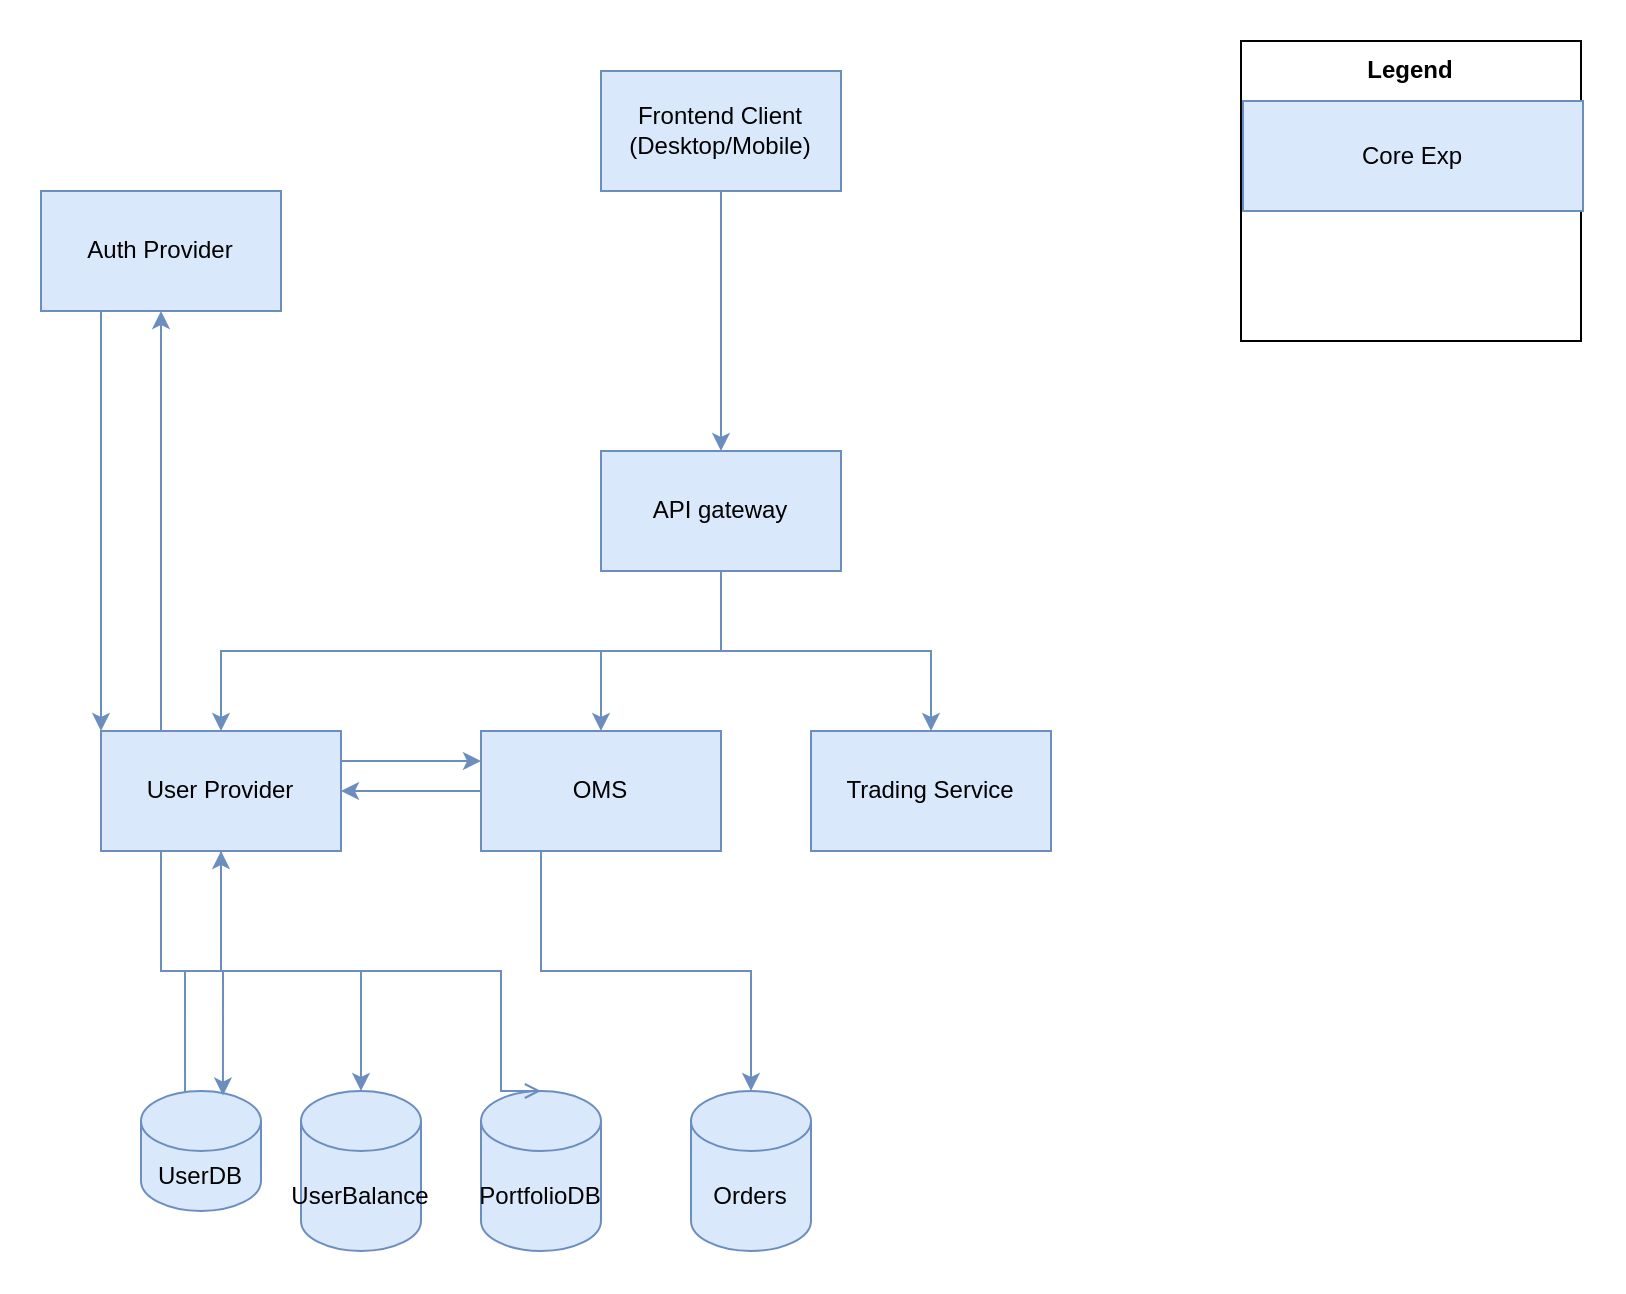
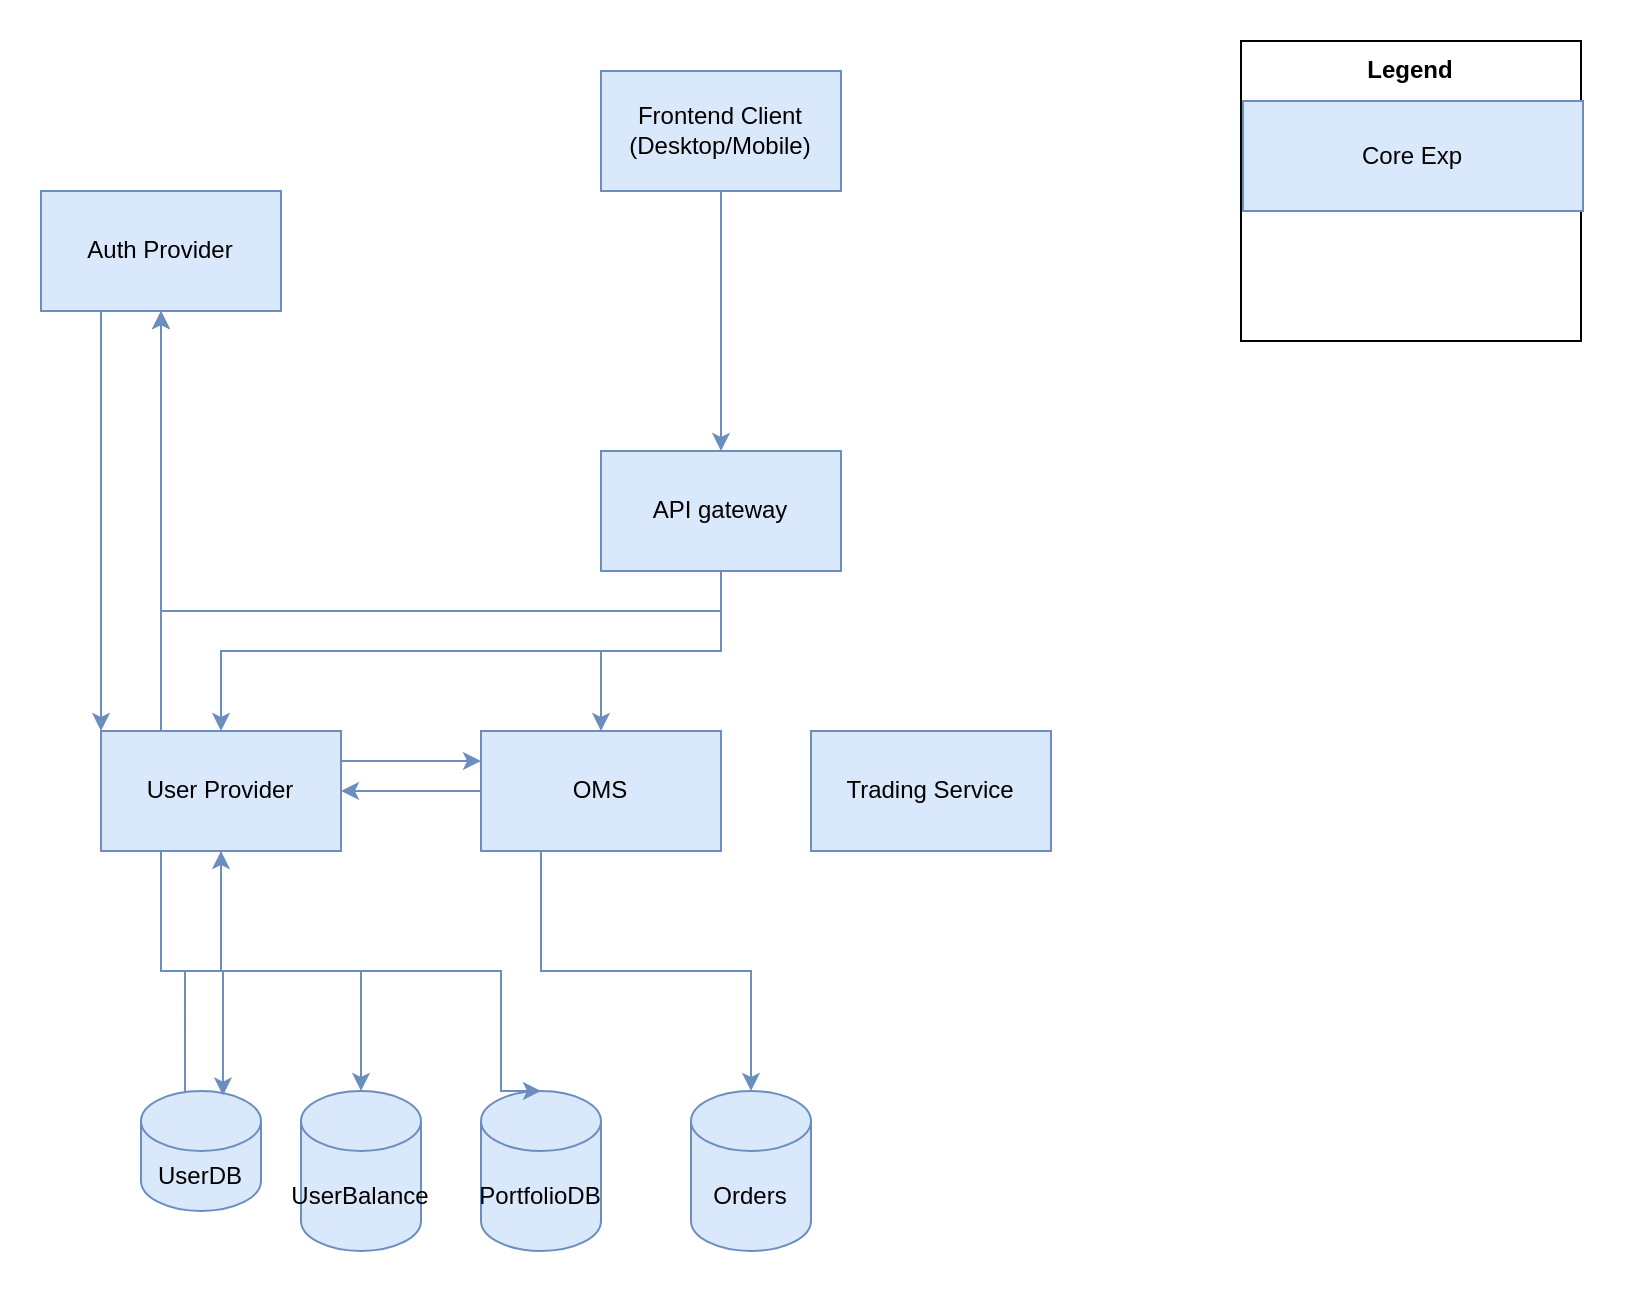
(861, 651) -> (441, 611)
(529, 1091) -> (526, 1091)
